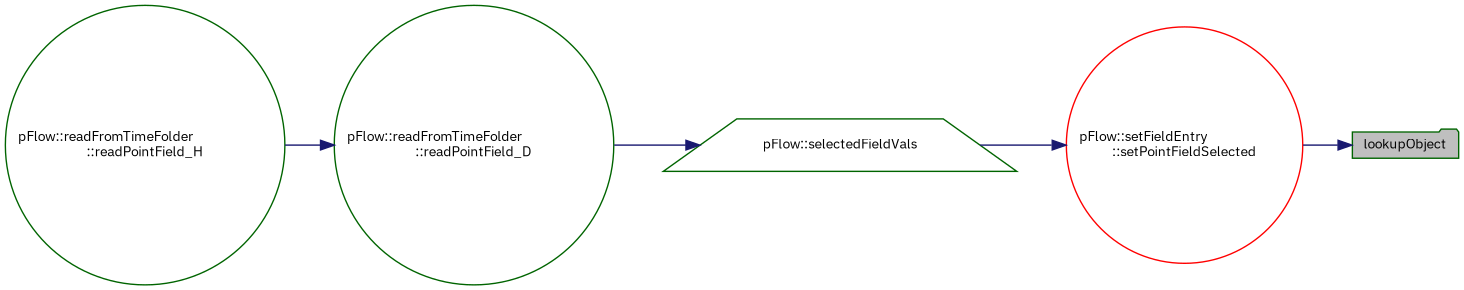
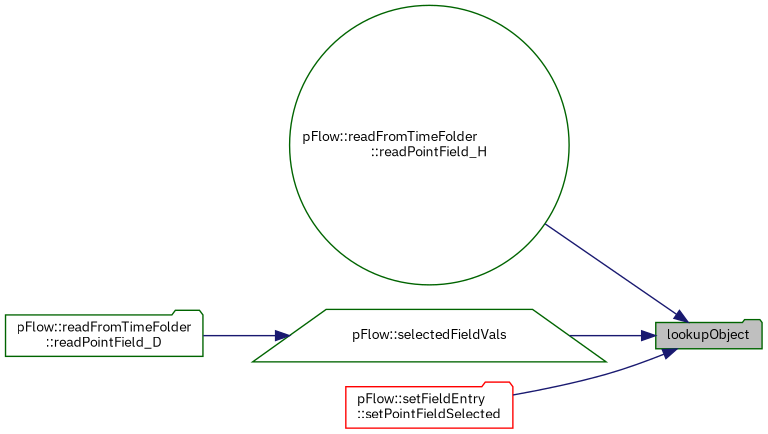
(303, 145) -> (611, 269)
(474, 145) -> (104, 336)
(1016, 145) -> (605, 336)
(1185, 145) -> (429, 407)
